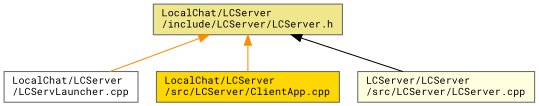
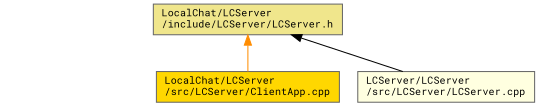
(71, 87) -> none
